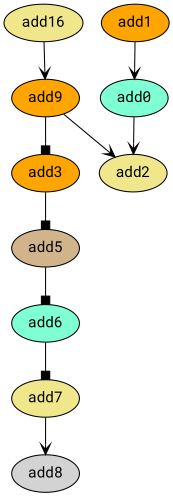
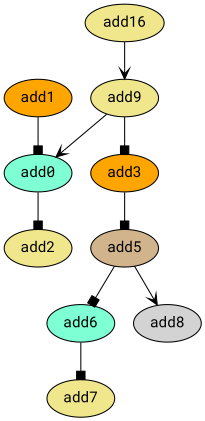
(135, 55) -> (38, 130)
(46, 98) -> (125, 98)
(134, 130) -> (38, 206)
(85, 132) -> (85, 132)
(46, 431) -> (143, 281)
